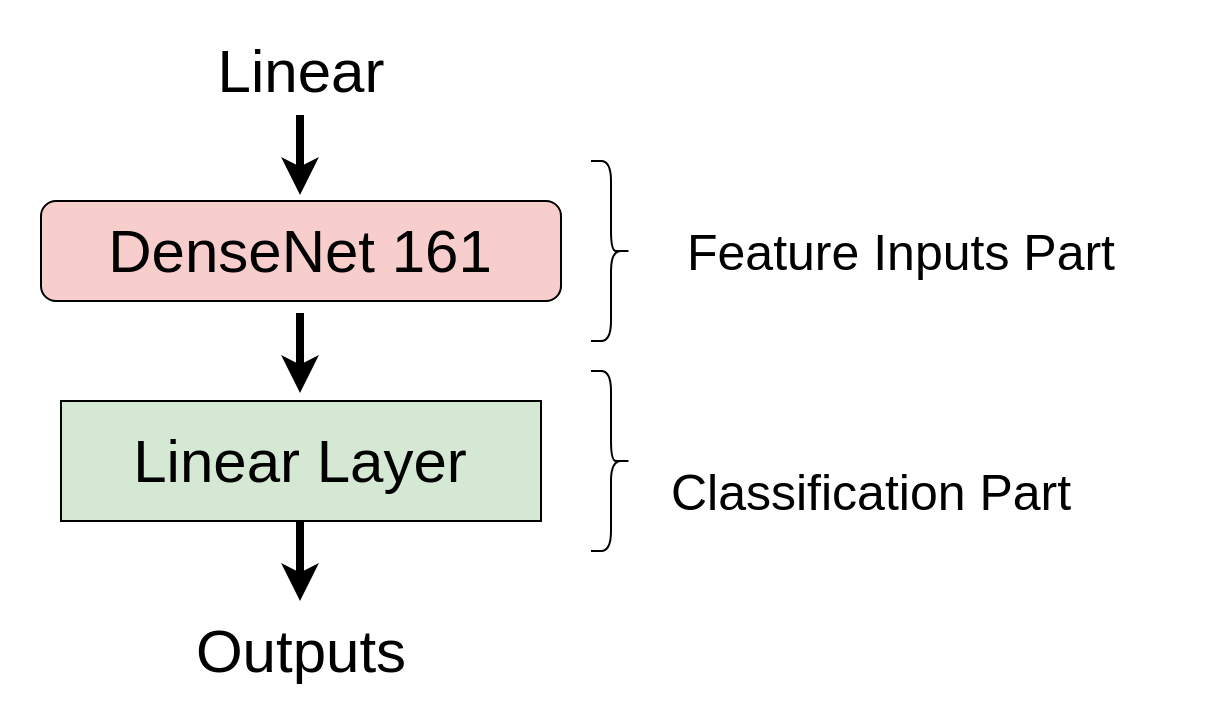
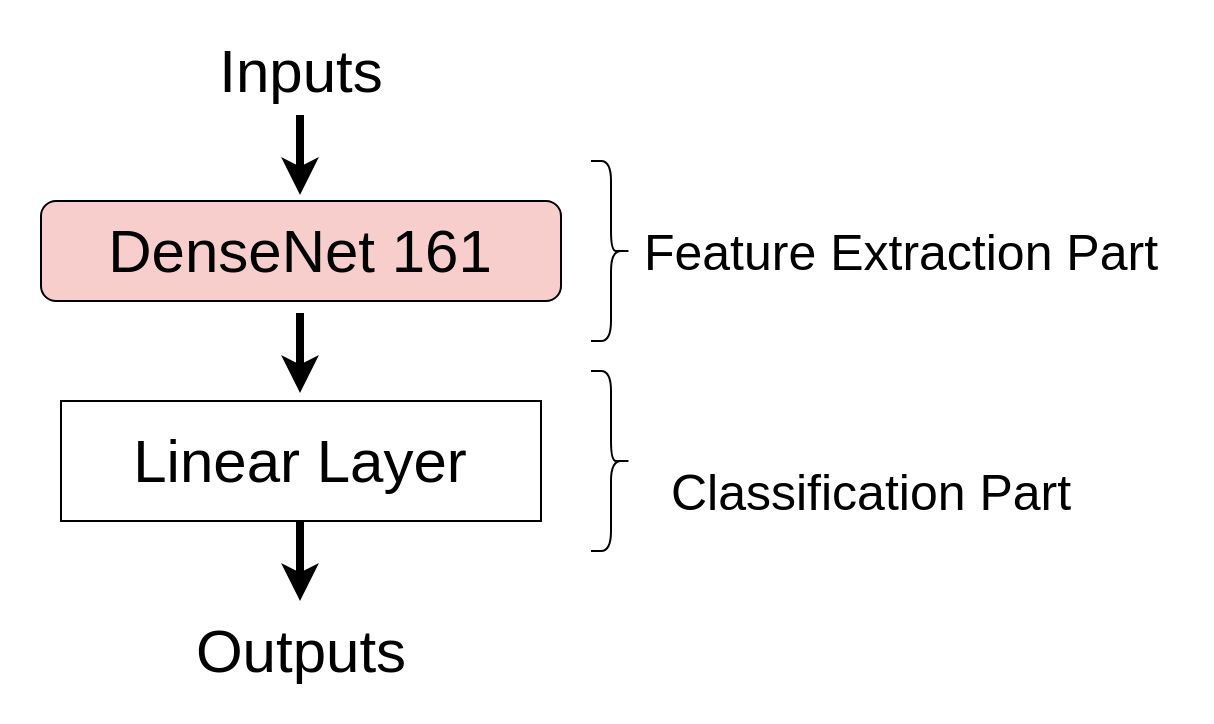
(302, 71) -> (302, 71)
(902, 251) -> (902, 251)
(301, 461) -> (301, 461)
